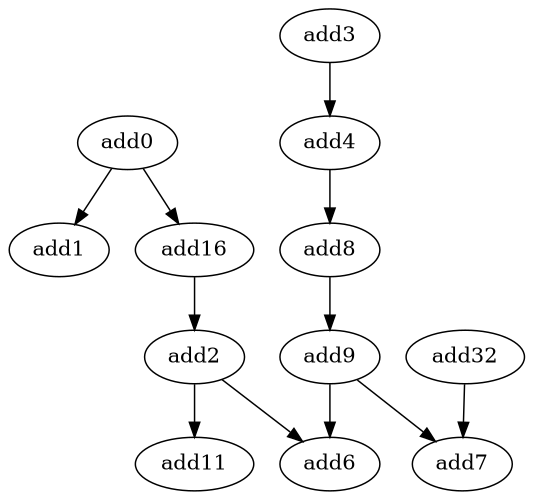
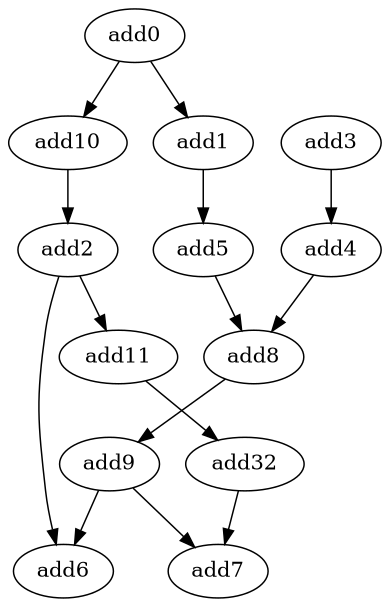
(195, 250) -> (68, 143)
none -> (203, 250)
none -> (174, 405)
